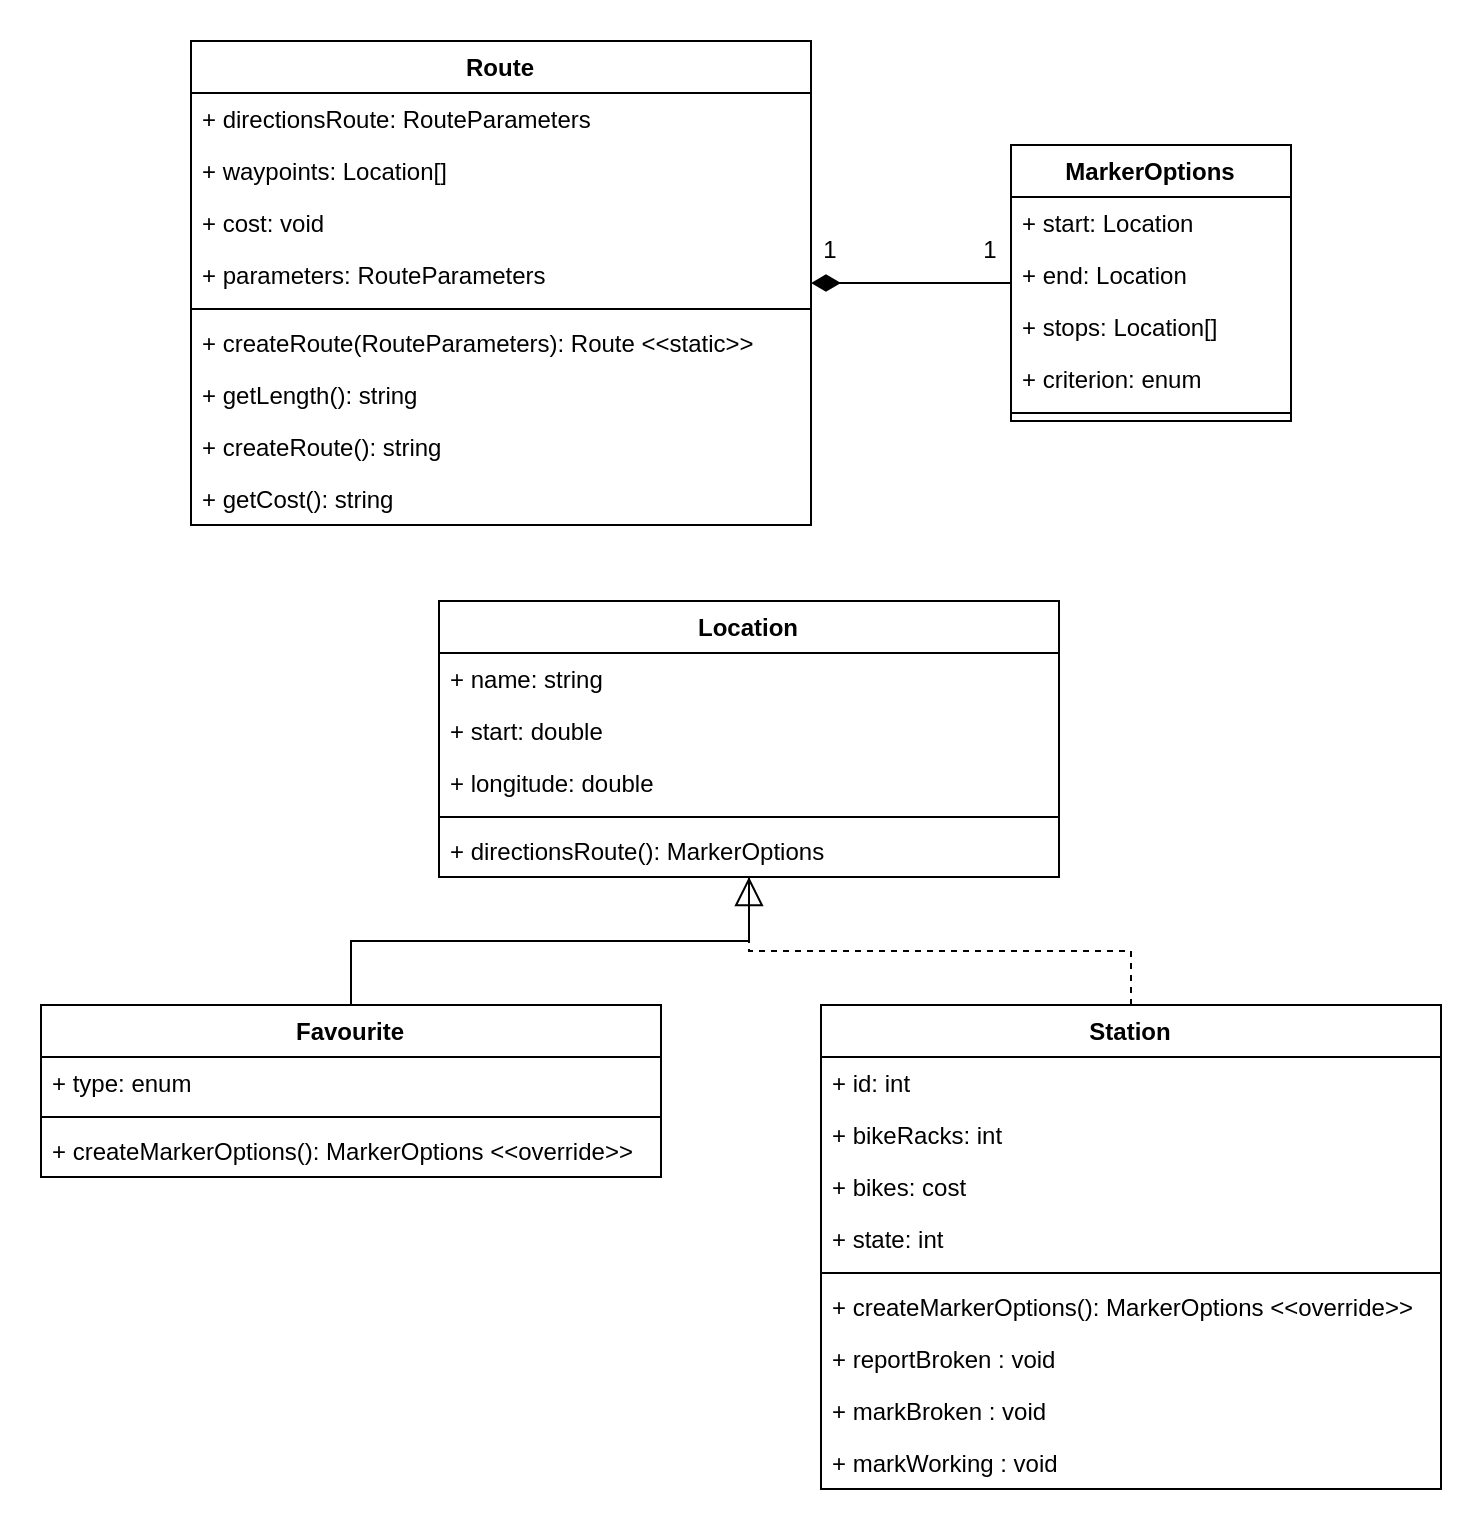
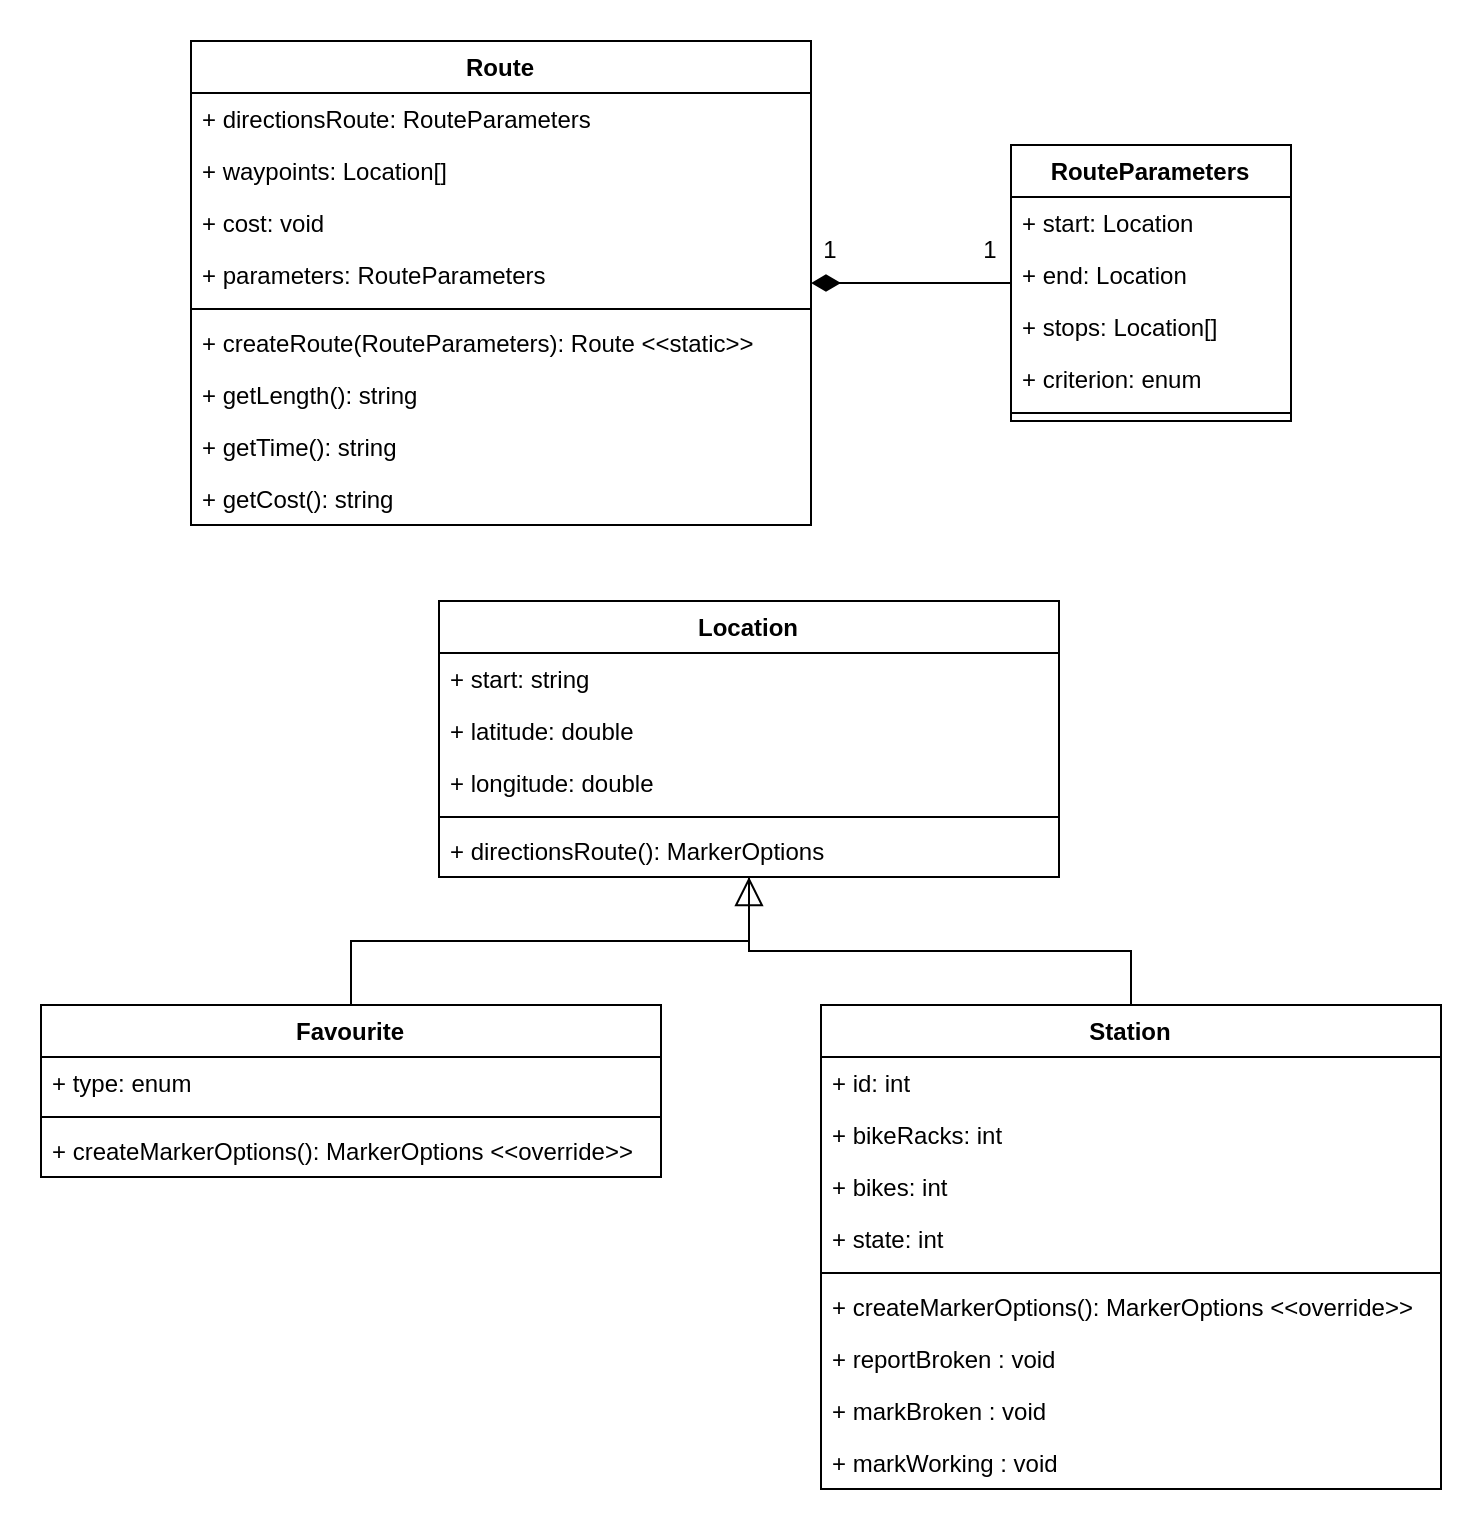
(1150, 172) -> (1150, 172)
(344, 448) -> (314, 448)
(532, 680) -> (538, 680)
(538, 732) -> (552, 732)
(962, 951) -> (962, 951)
(907, 1188) -> (897, 1188)
